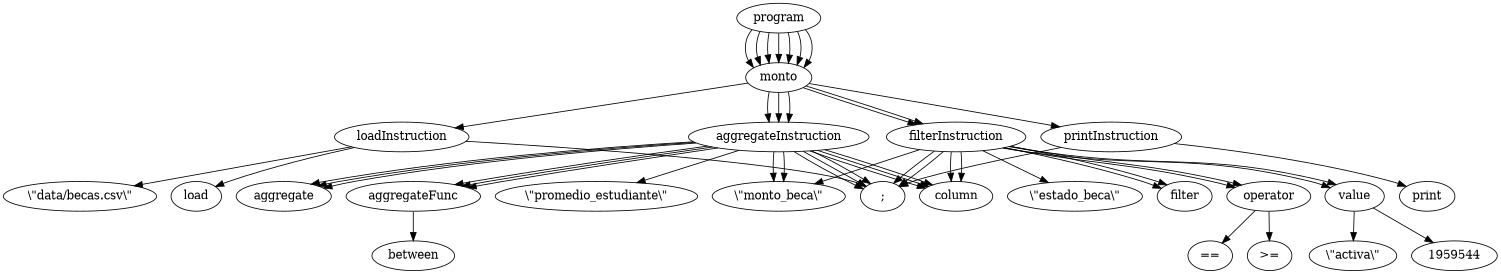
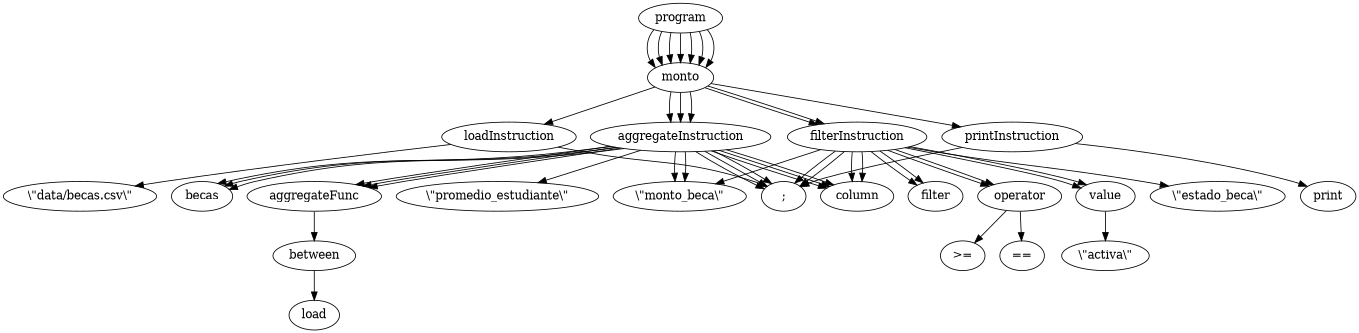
(288, 164) -> (314, 281)
(284, 196) -> (202, 196)
(1454, 256) -> none
